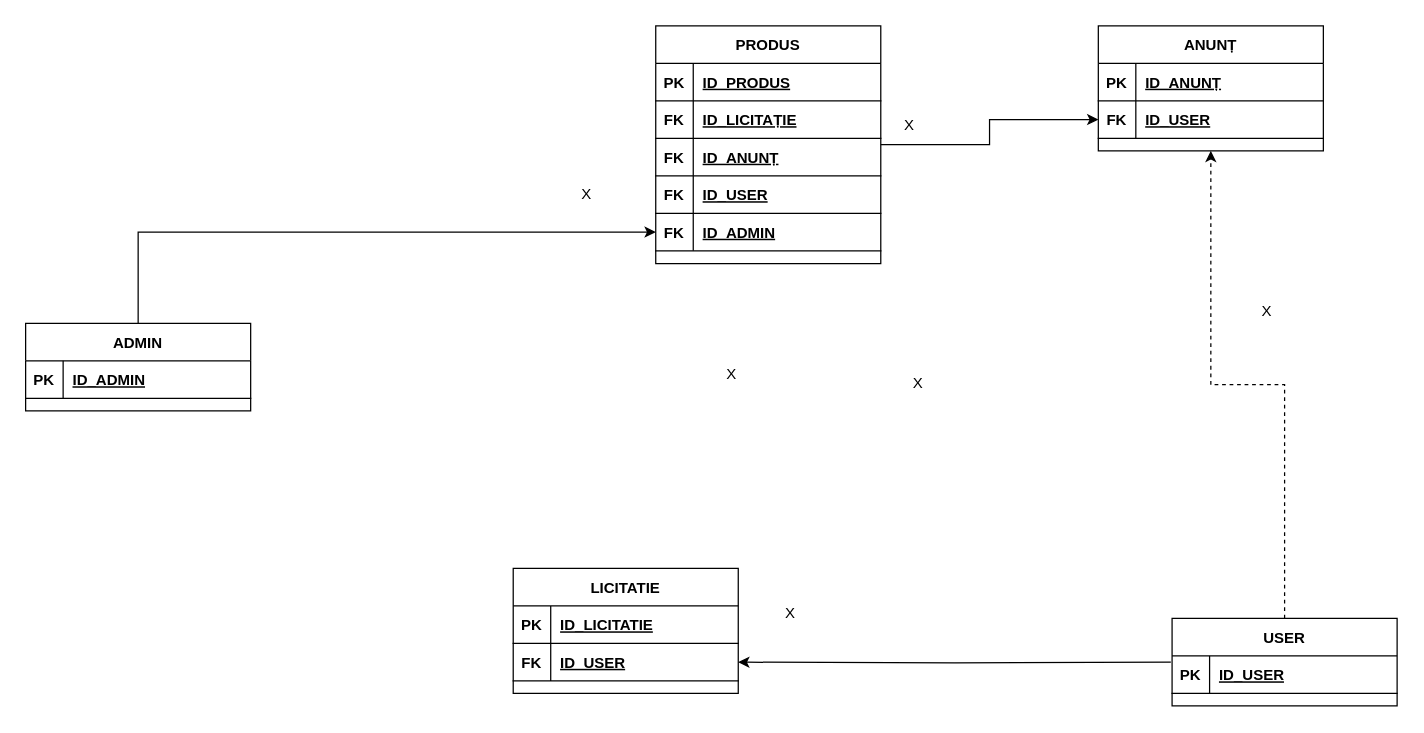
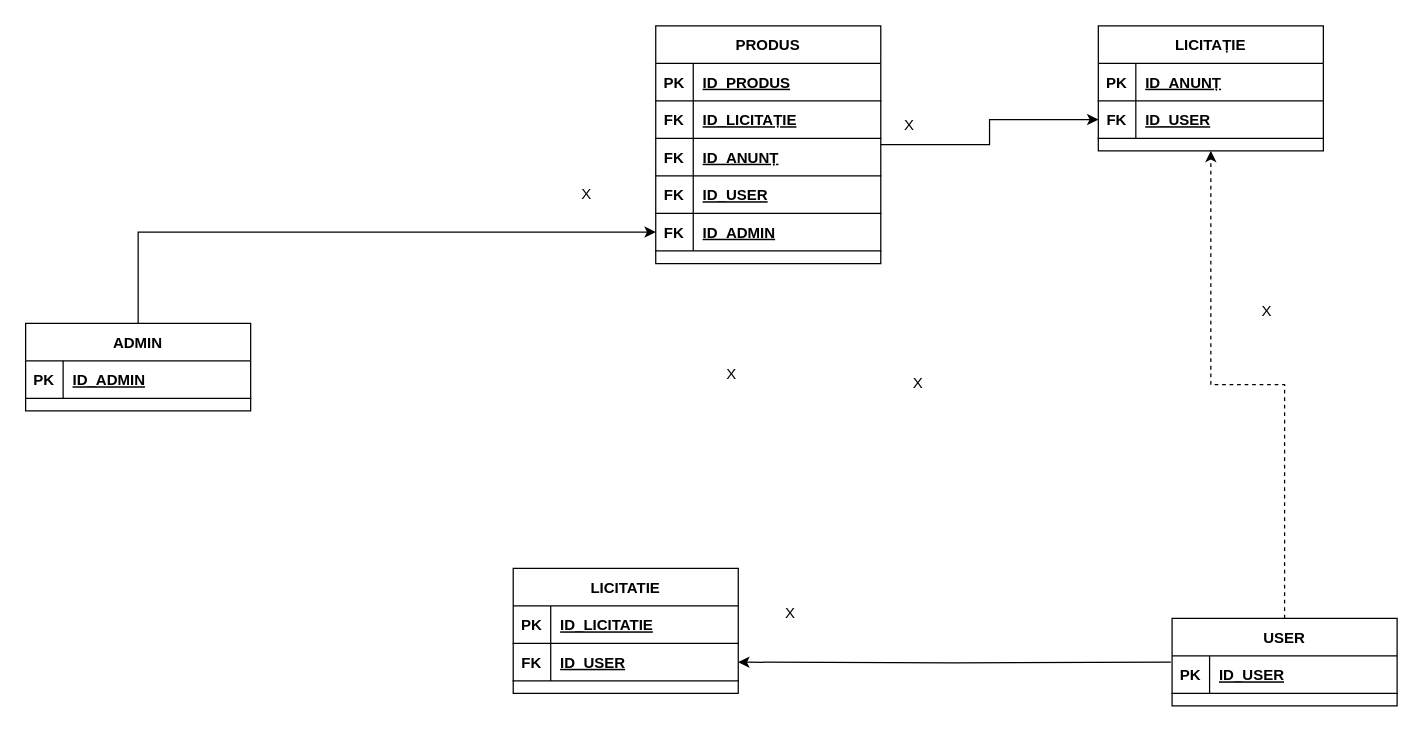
(1210, 45) -> (1210, 45)
